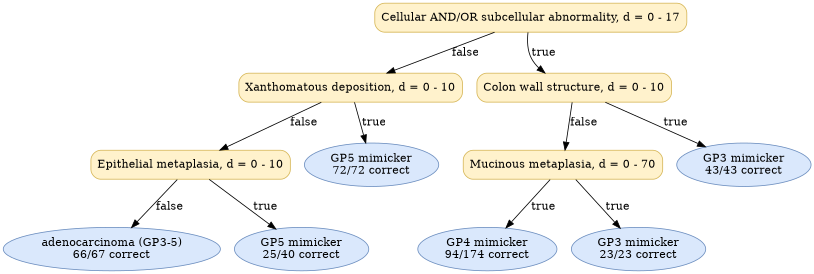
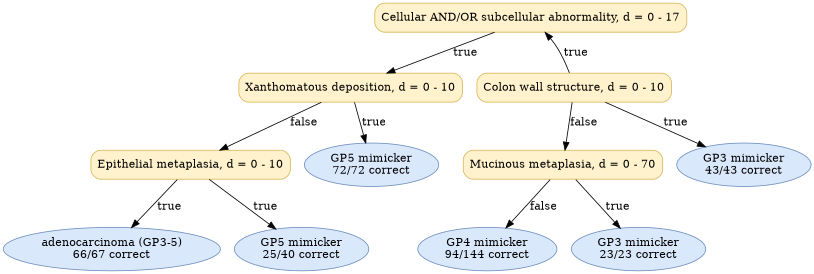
(529, 52) -> (561, 55)
(466, 53) -> (466, 53)
(170, 207) -> (170, 207)
(544, 207) -> (544, 207)
(487, 255) -> (487, 255)
